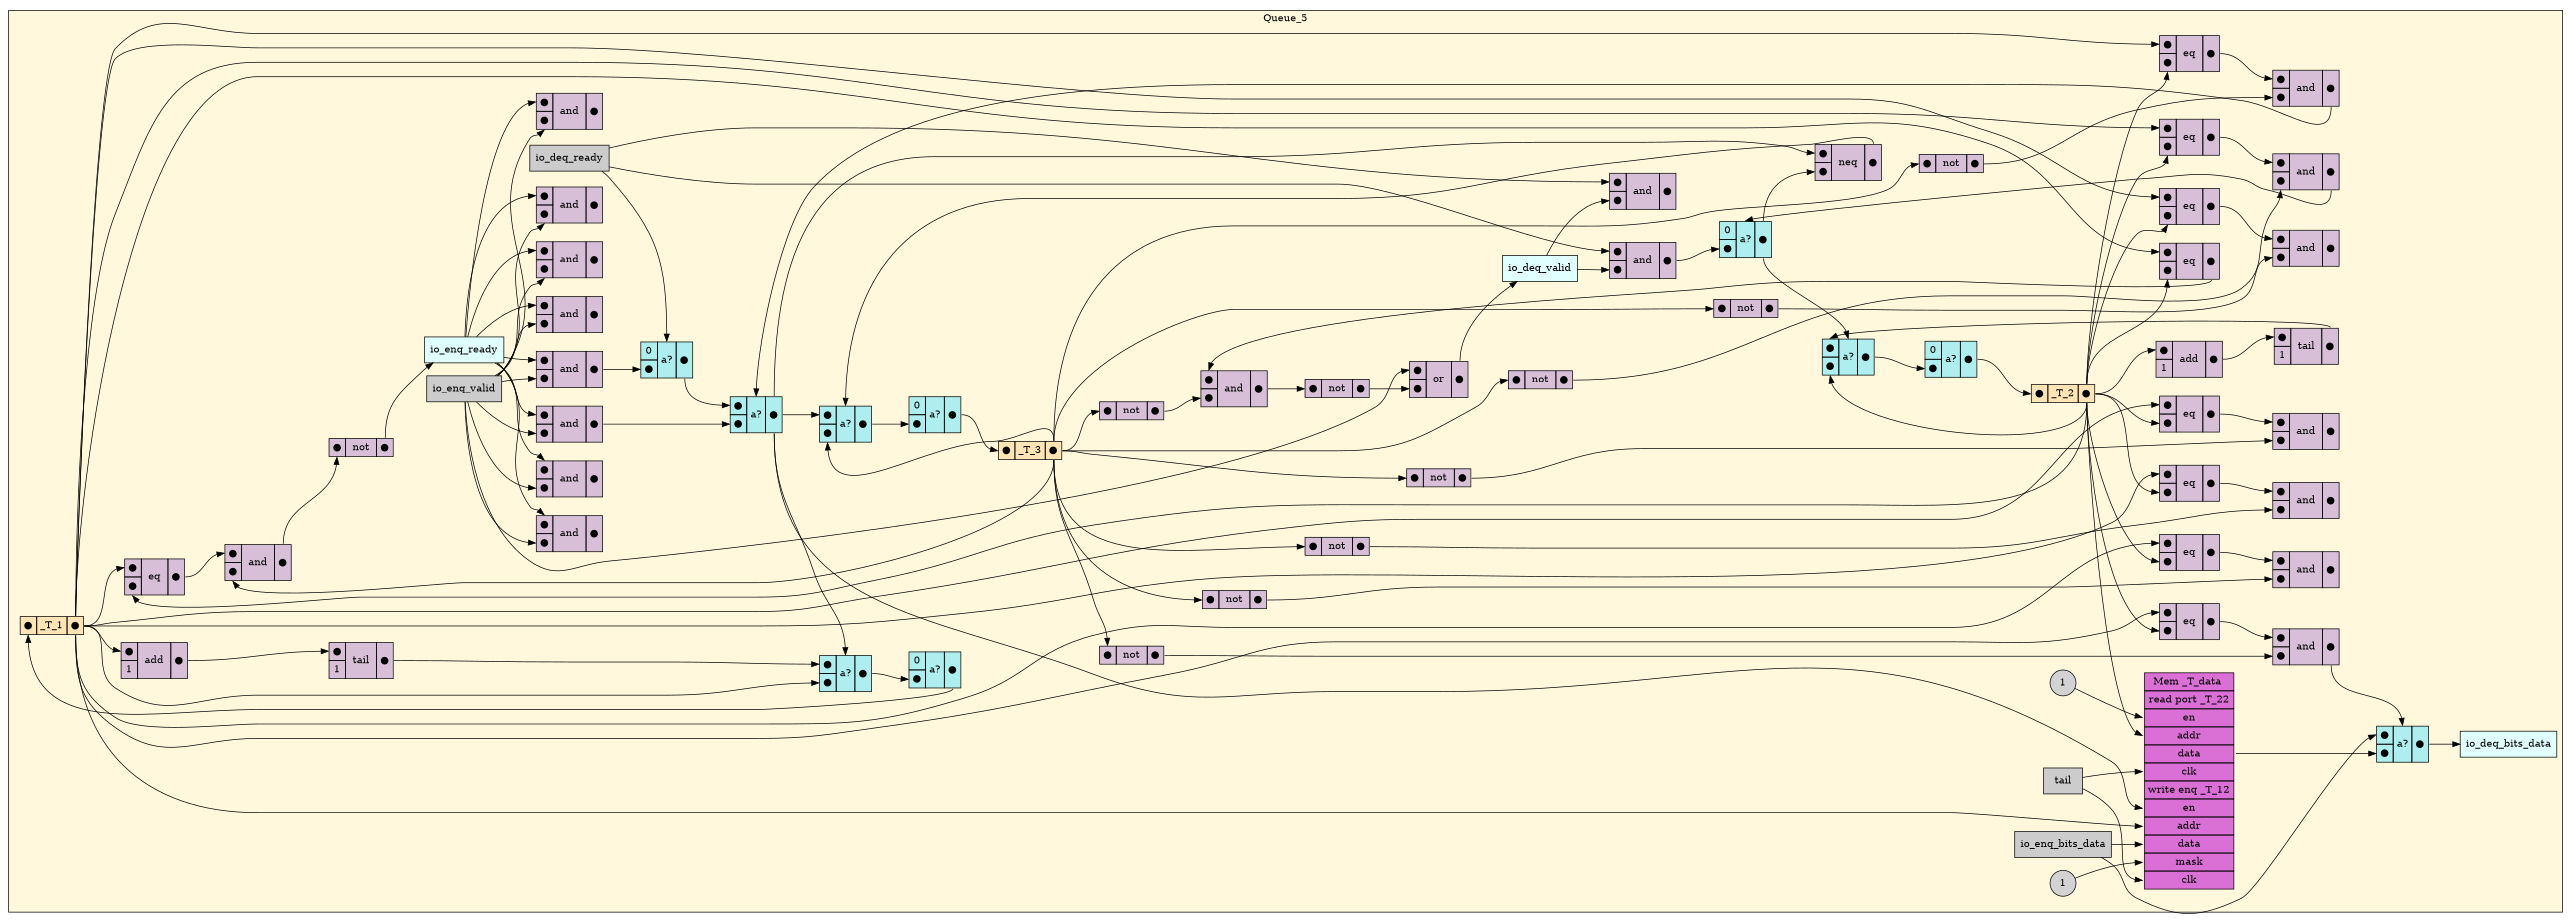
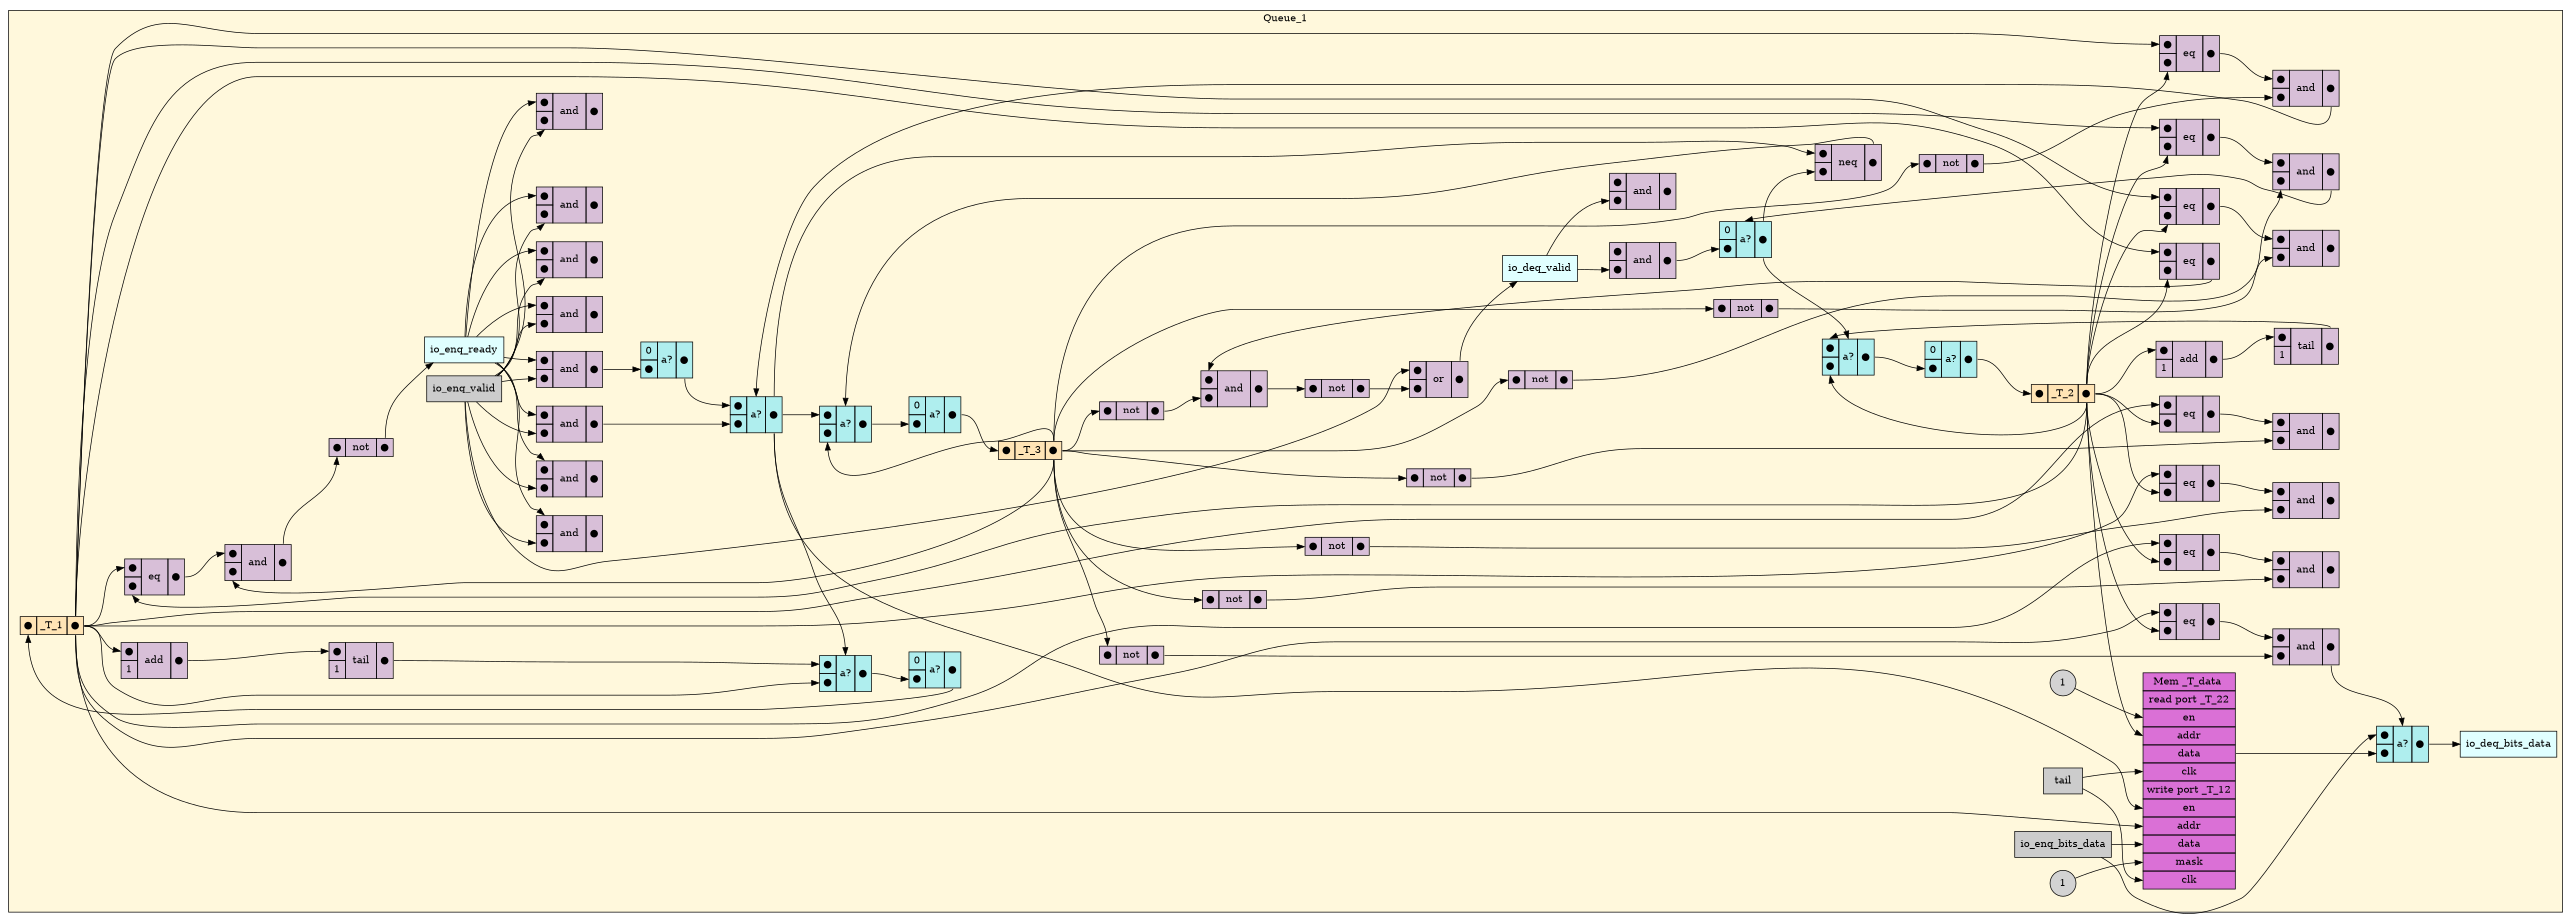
(1286, 19) -> (1286, 19)
(569, 158) -> none
(2189, 790) -> (2189, 790)
